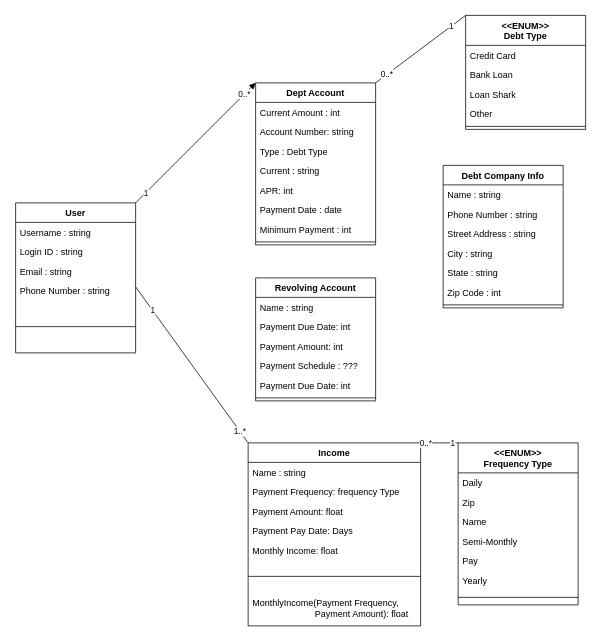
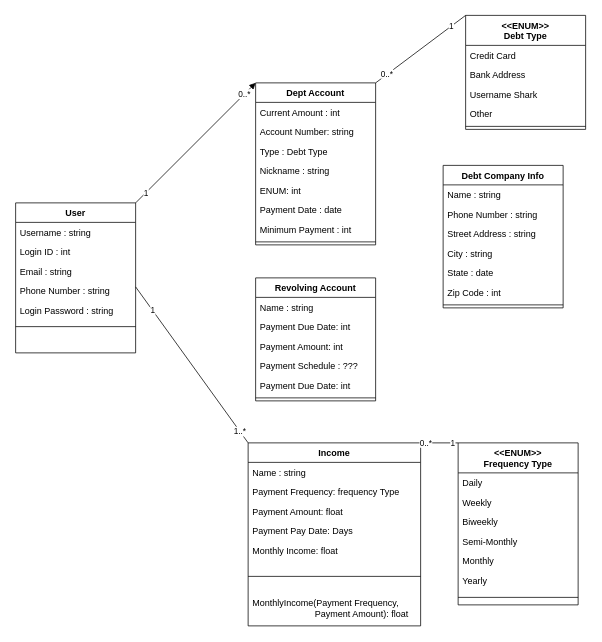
(491, 75) -> (499, 75)
(494, 95) -> (504, 95)
(295, 171) -> (296, 171)
(276, 191) -> (279, 191)
(55, 252) -> (48, 252)
(478, 273) -> (474, 273)
none -> (75, 310)
(468, 503) -> (476, 503)
(472, 522) -> (480, 522)
(470, 561) -> (478, 561)
